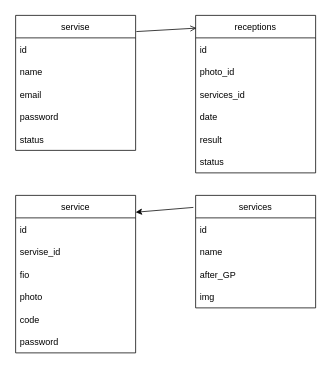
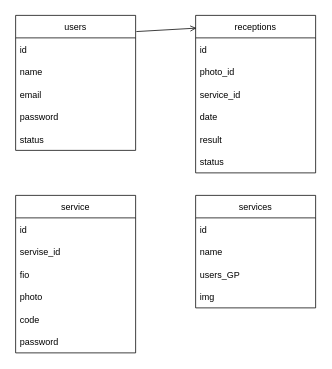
(75, 27) -> (75, 27)
(225, 95) -> (222, 95)
(167, 210) -> none
(220, 275) -> (220, 275)
